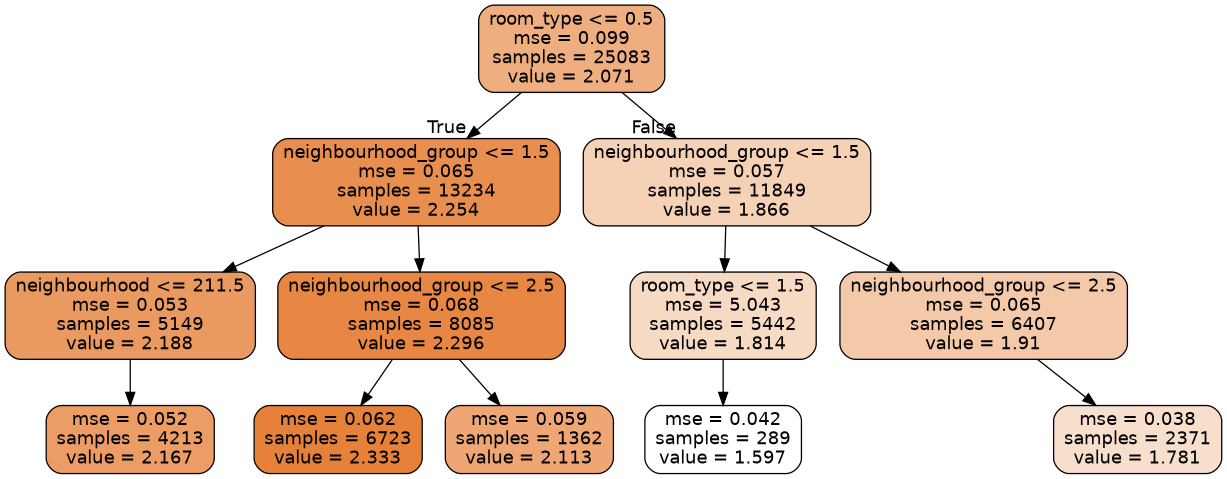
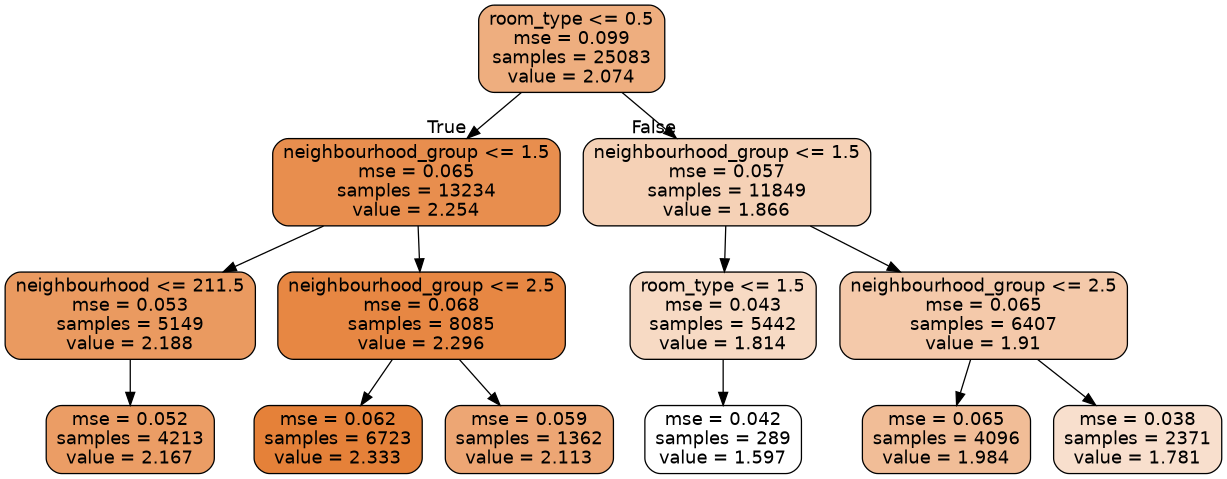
(572, 49) -> (572, 49)
(723, 316) -> (723, 316)
none -> (946, 440)
